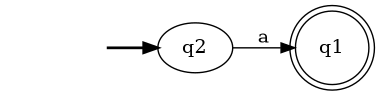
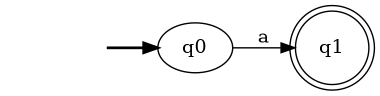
(195, 48) -> (195, 48)
